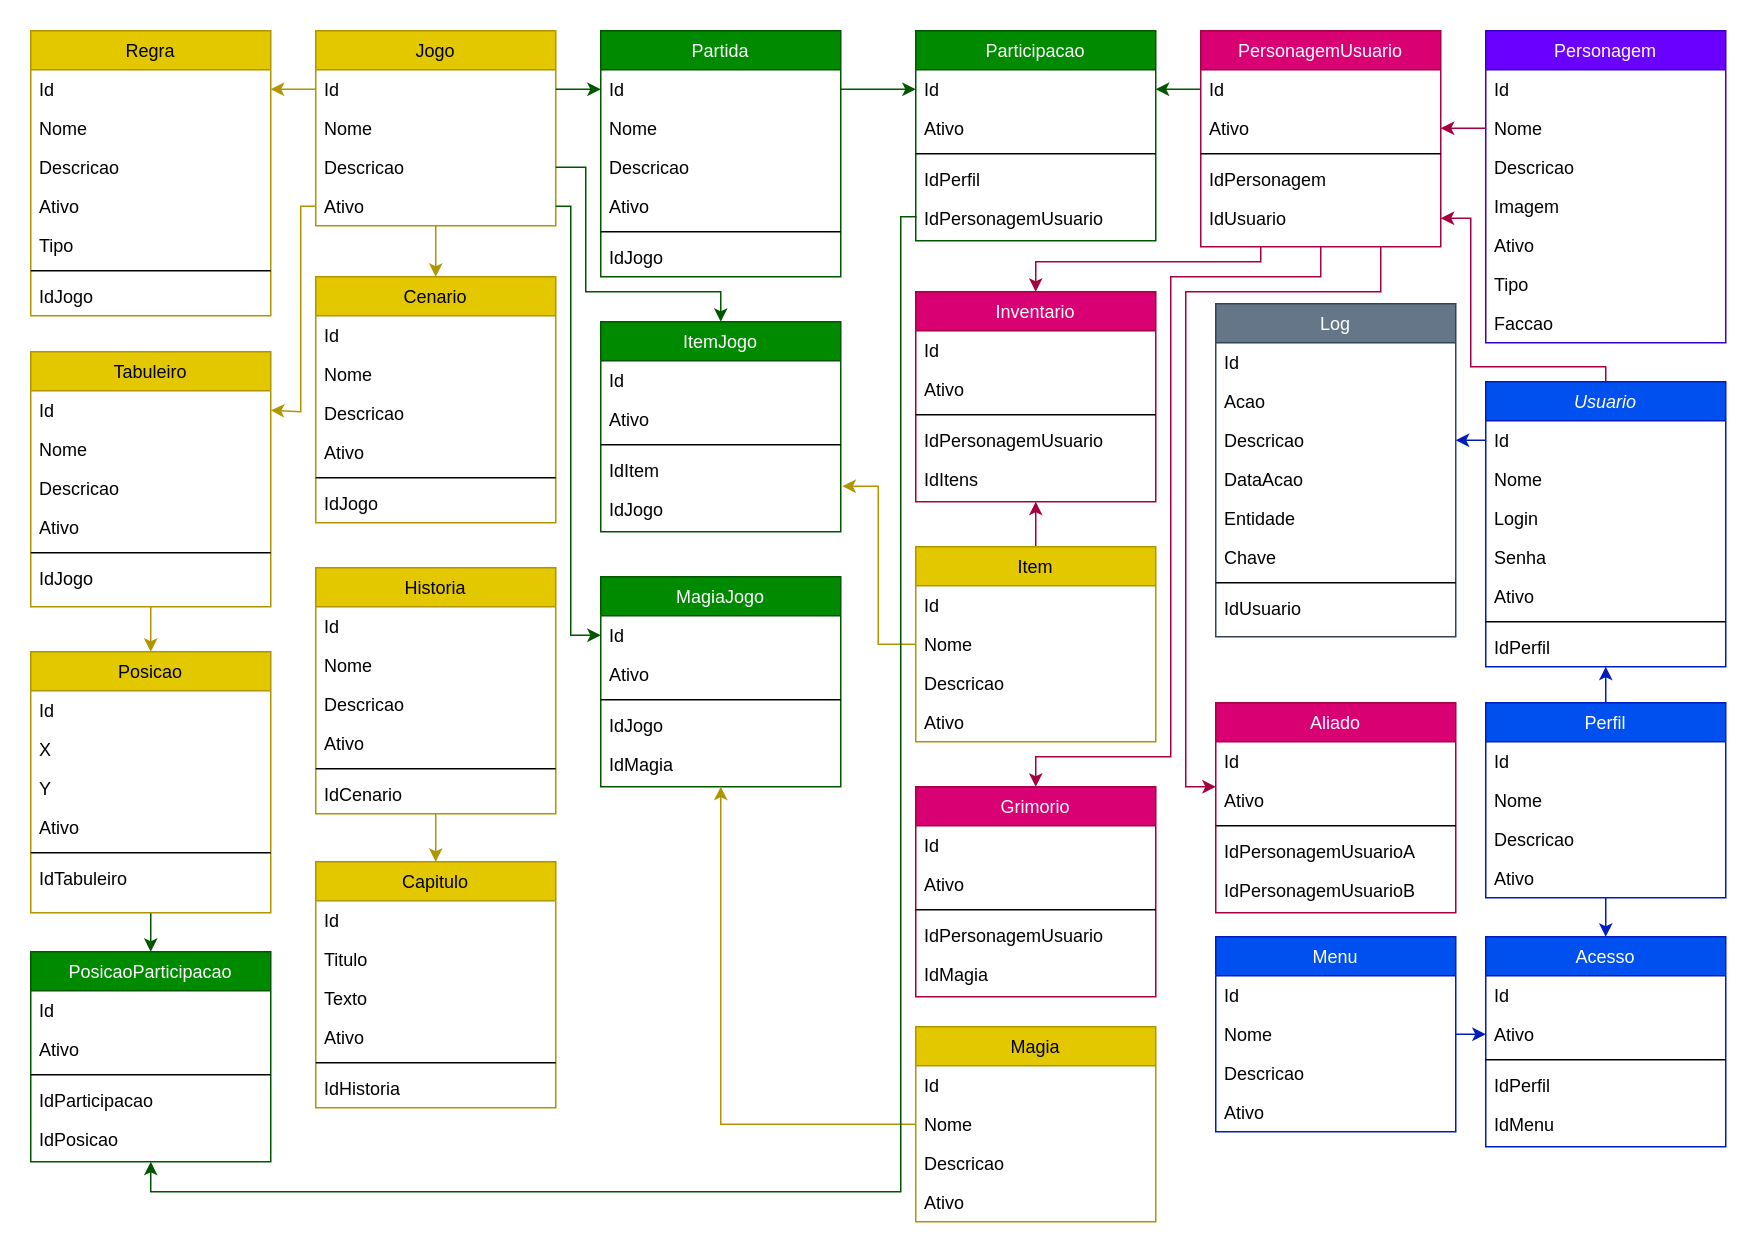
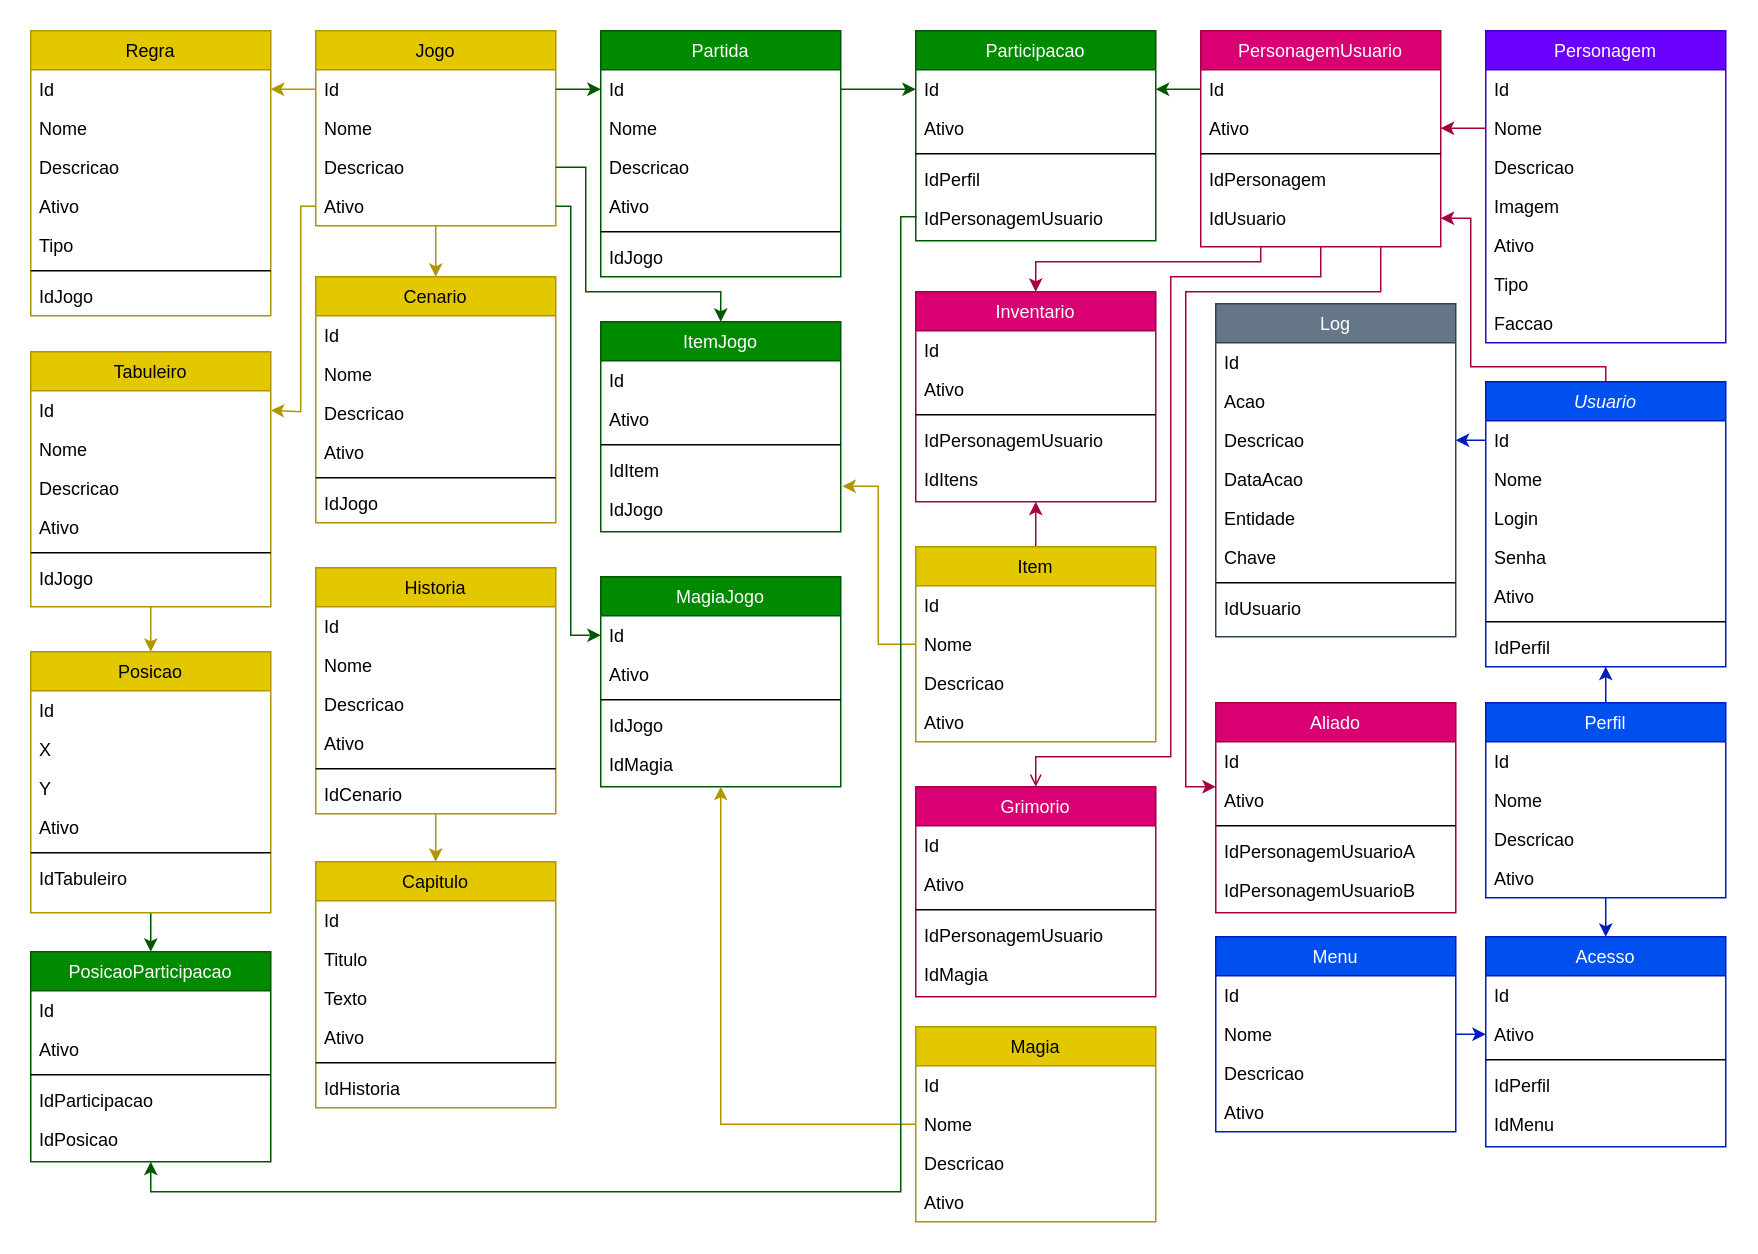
(1036, 775) -> (1036, 777)
